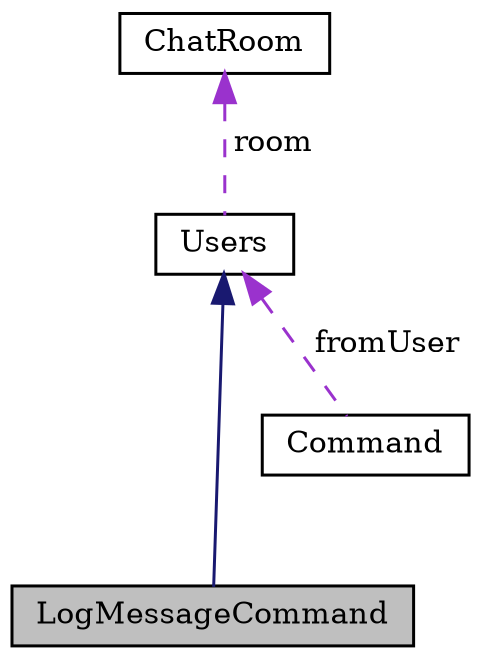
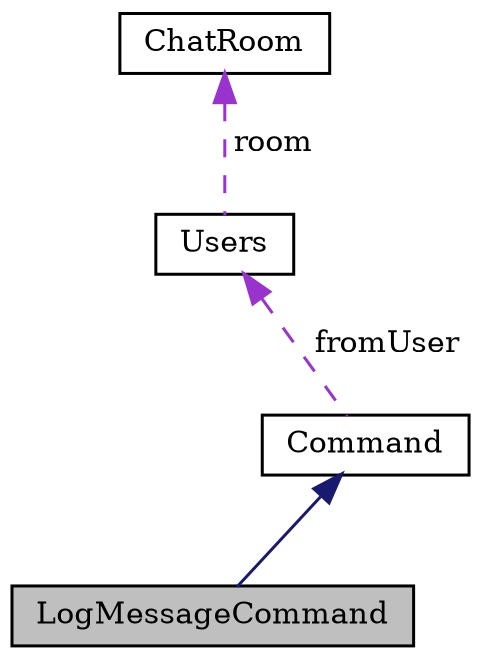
(218, 445) -> (279, 542)
